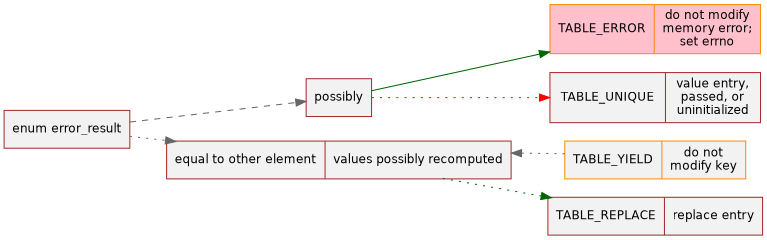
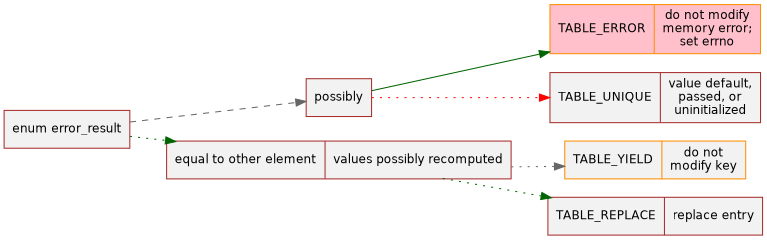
(713, 84) -> (710, 84)
(148, 138) -> (148, 138)
(543, 153) -> (533, 167)
